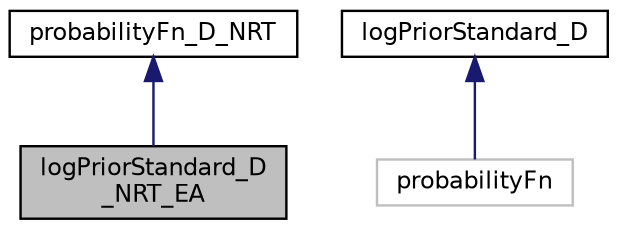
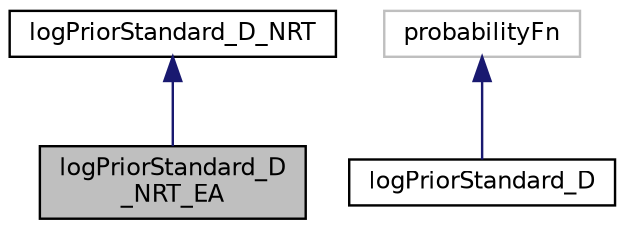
(153, 34) -> (173, 34)
(475, 120) -> (482, 120)
